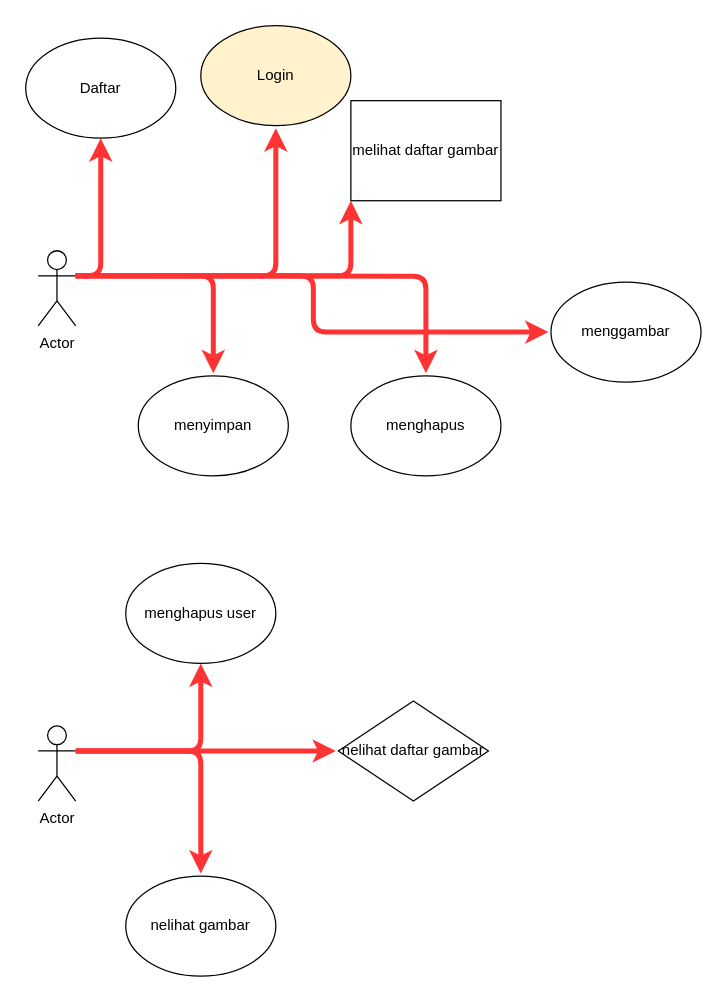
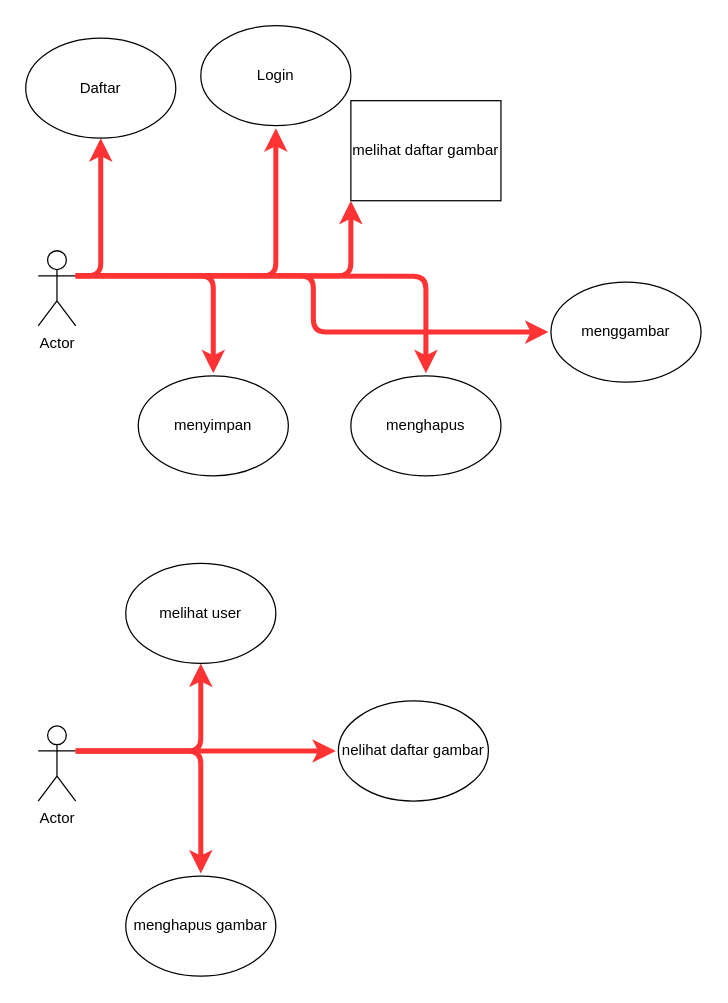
(276, 76) -> (276, 76)
(201, 613) -> (201, 613)
(413, 751) -> (413, 751)
(201, 926) -> (201, 926)
